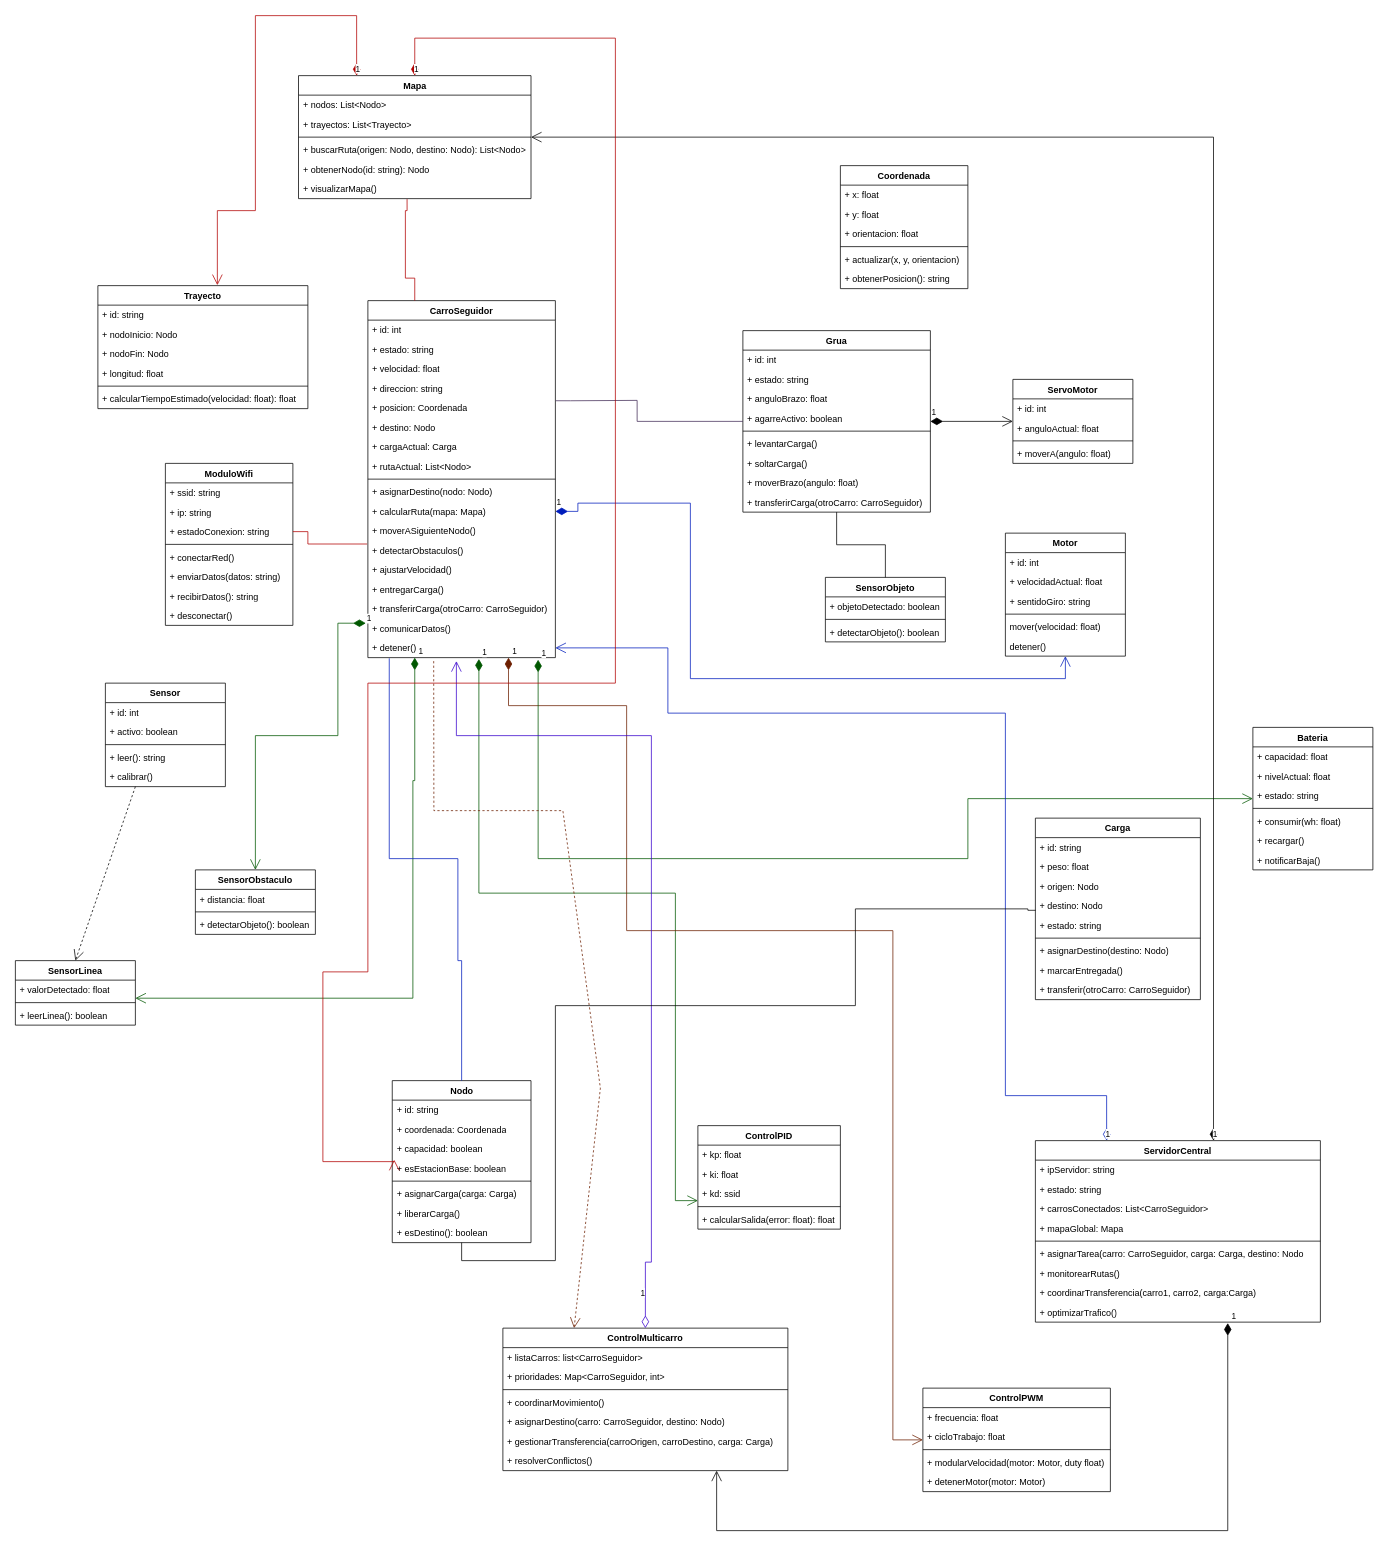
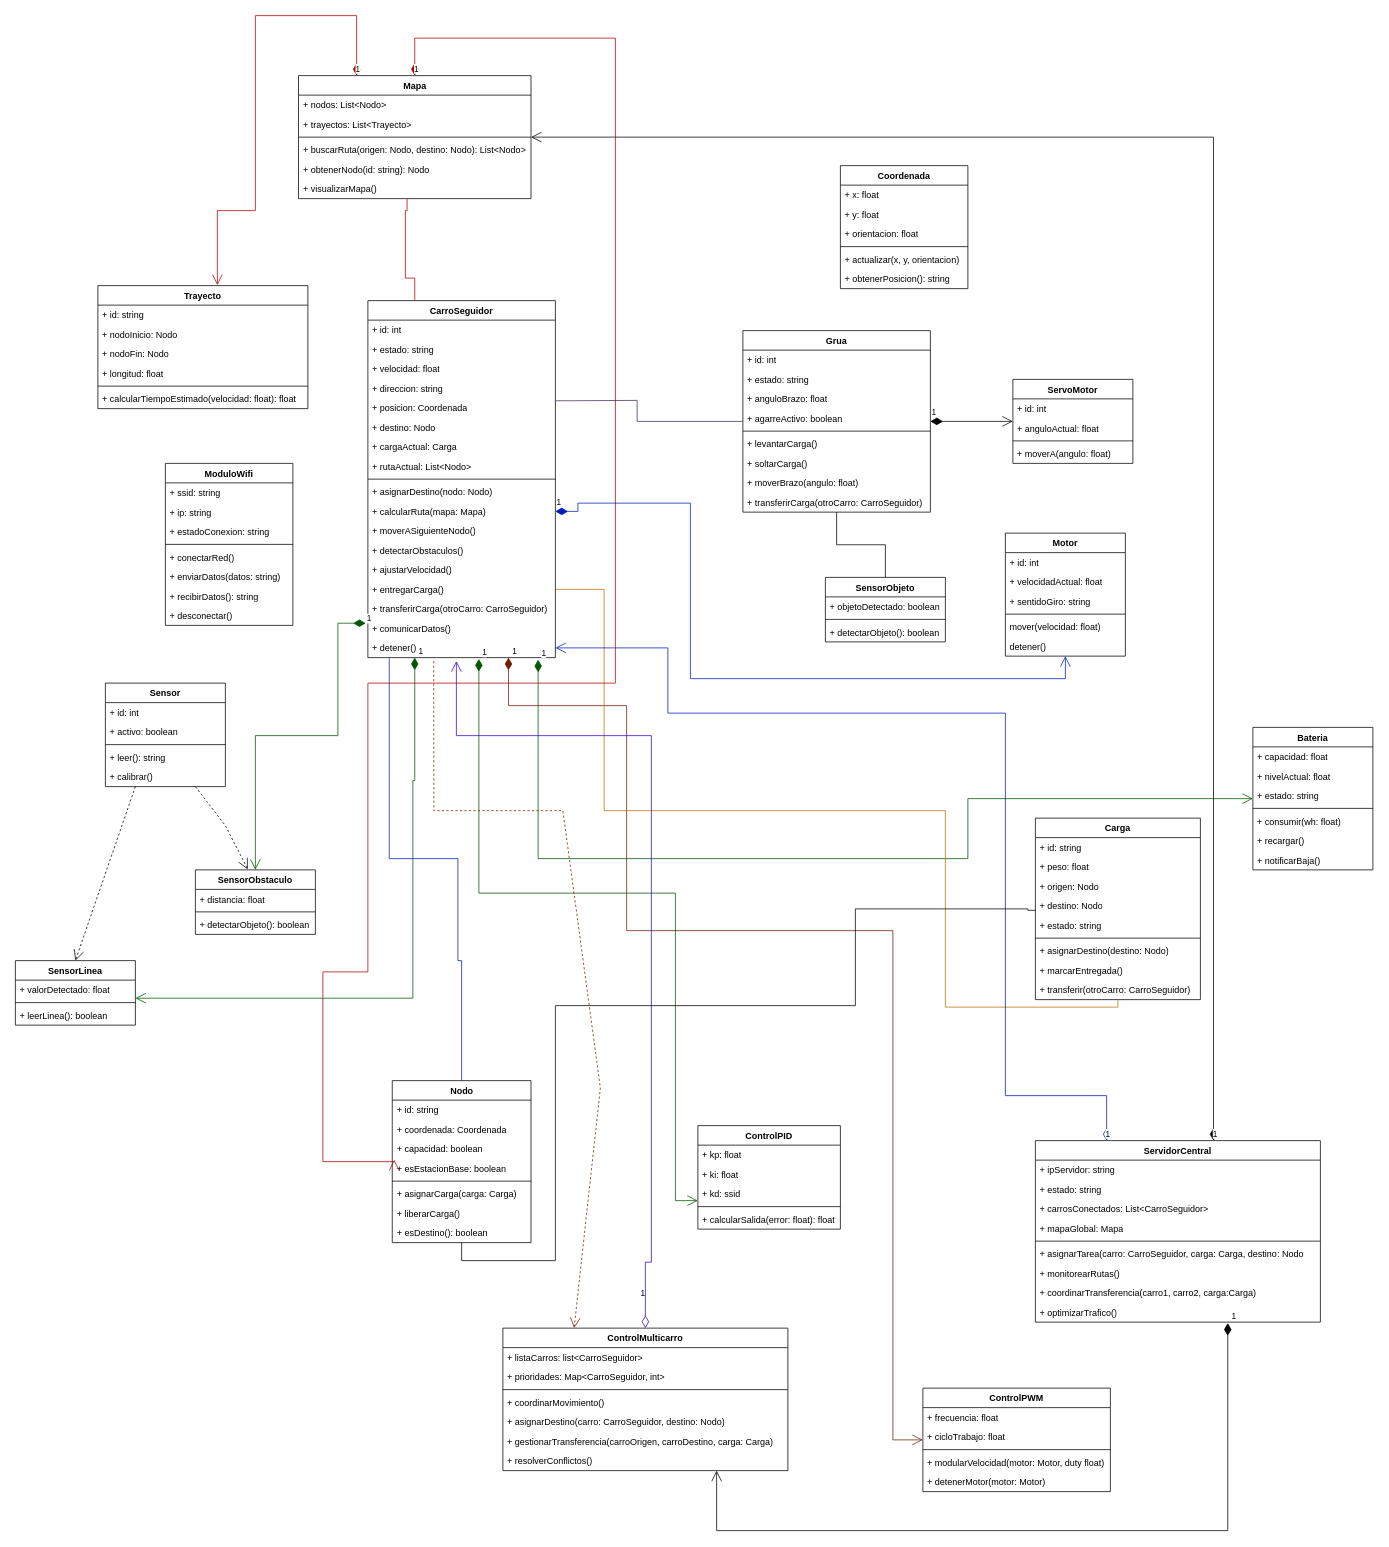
(324, 544) -> none
none -> (827, 810)
none -> (225, 825)
